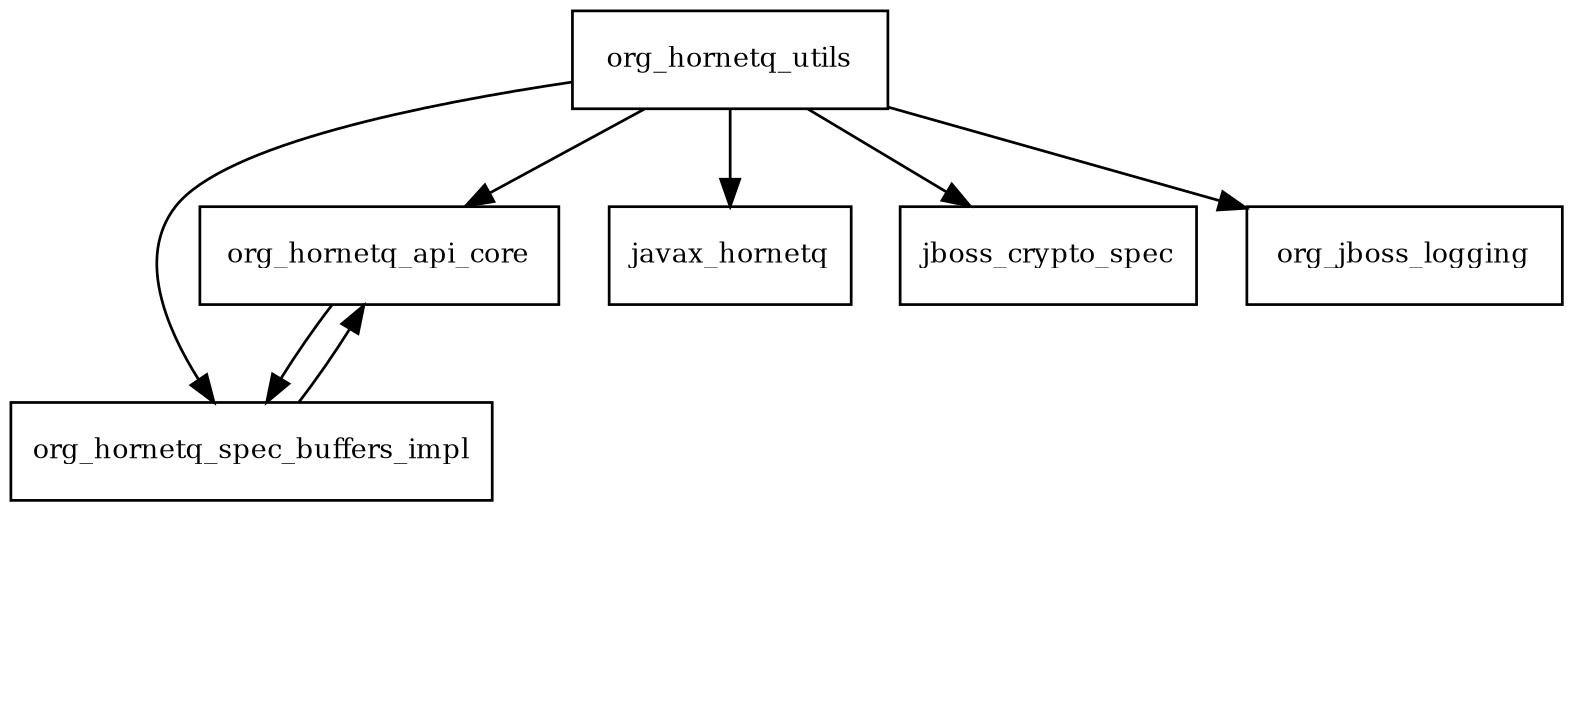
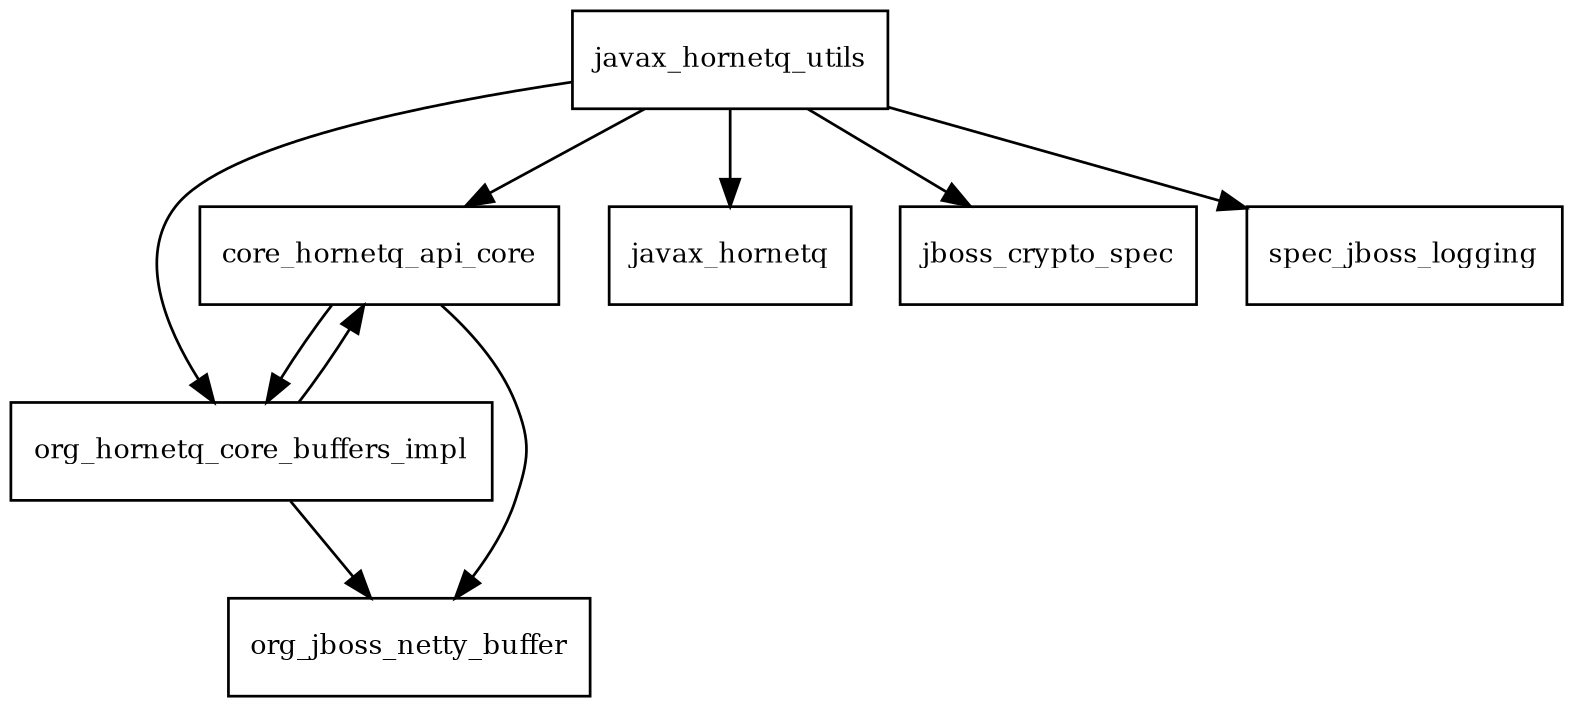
(730, 60) -> (730, 60)
(379, 256) -> (379, 256)
(1405, 256) -> (1405, 256)
(252, 451) -> (252, 451)
none -> (409, 647)
